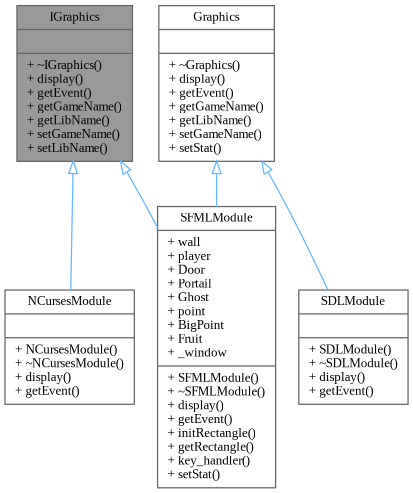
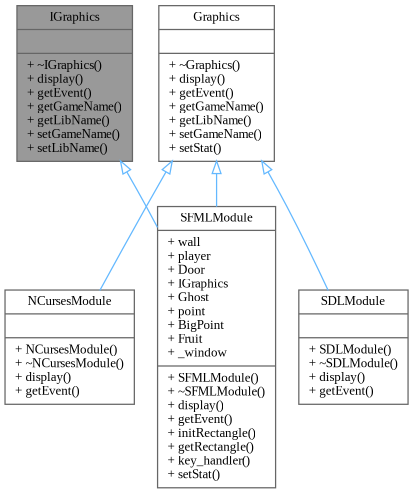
(72, 232) -> (133, 231)
(190, 284) -> (198, 284)
